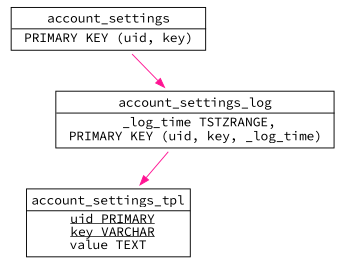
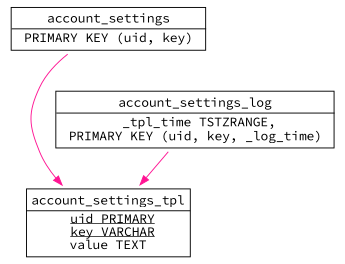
(145, 67) -> (31, 113)
(195, 122) -> (195, 122)
